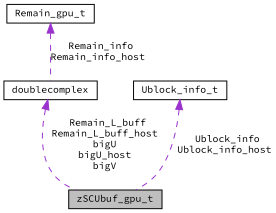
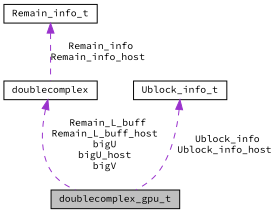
(51, 14) -> (51, 14)
(115, 199) -> (115, 199)
